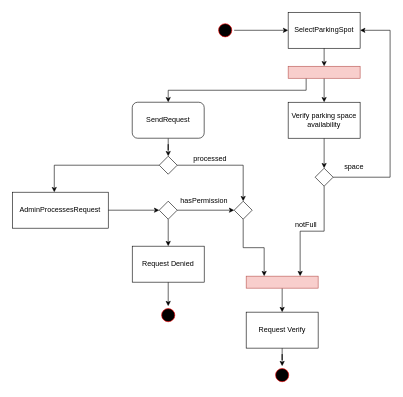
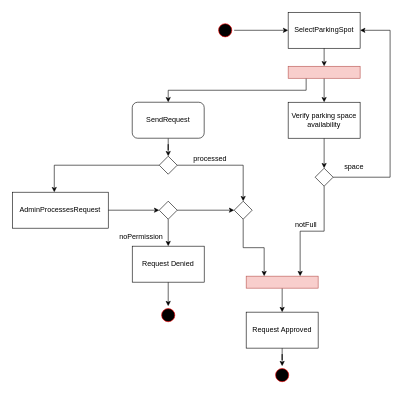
(204, 201) -> none
none -> (141, 237)
(282, 330) -> (282, 330)
